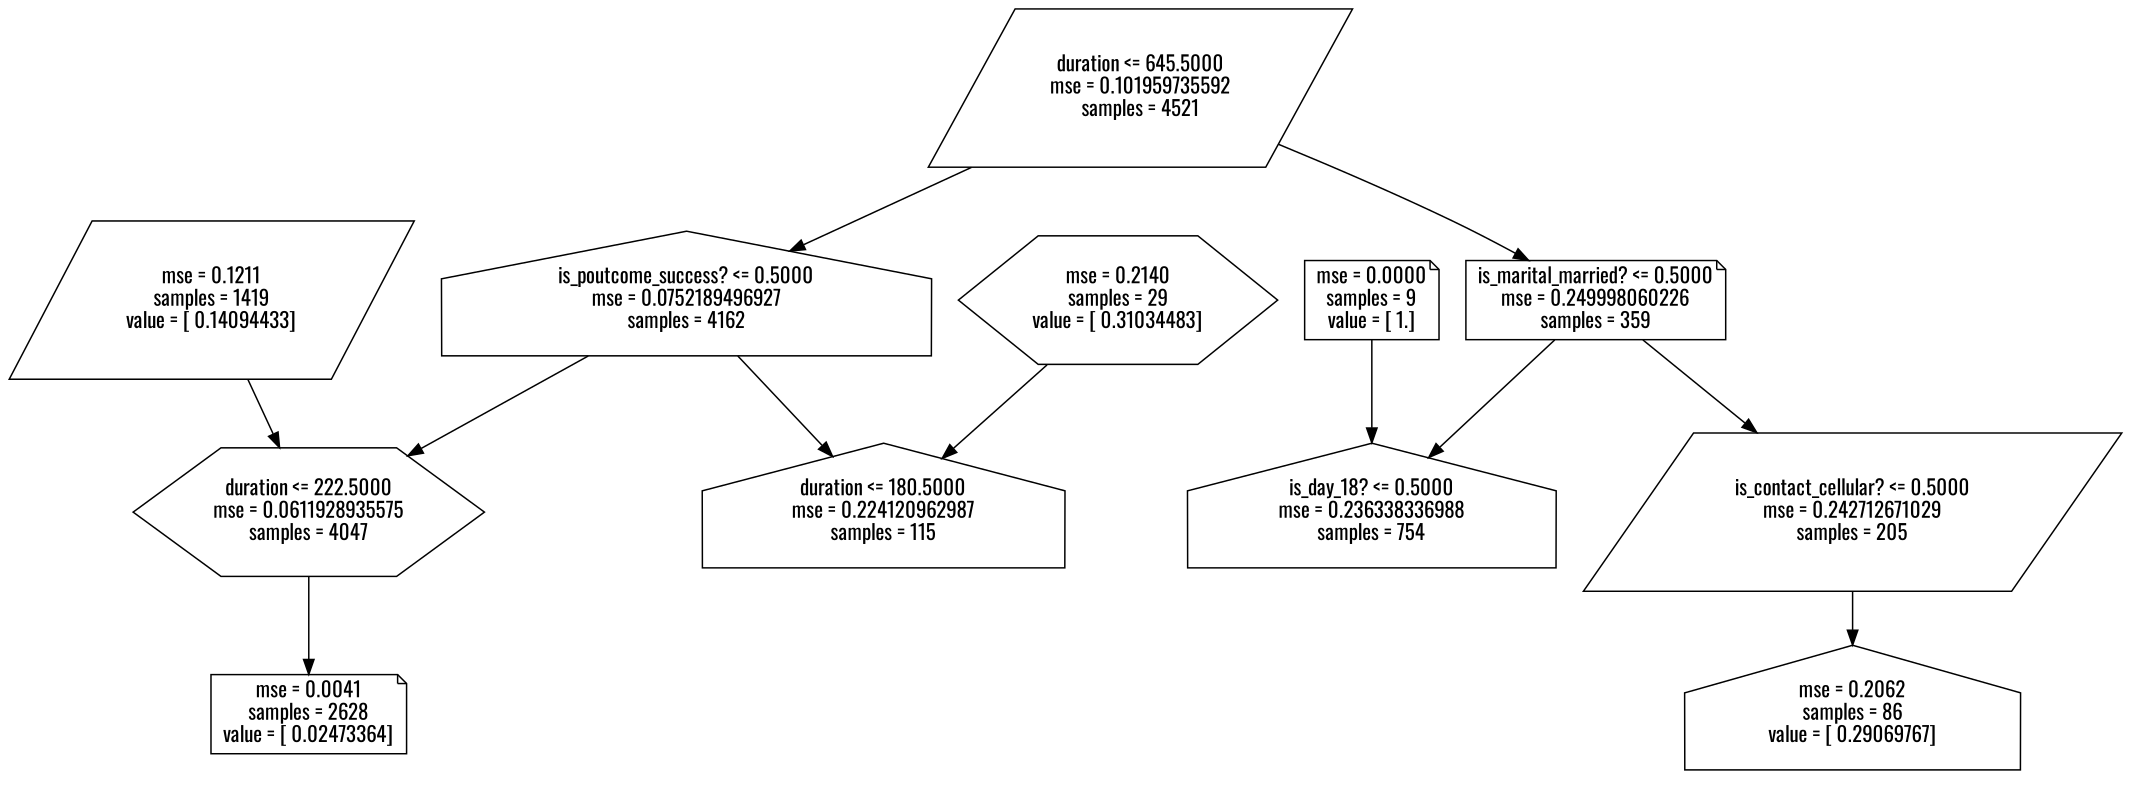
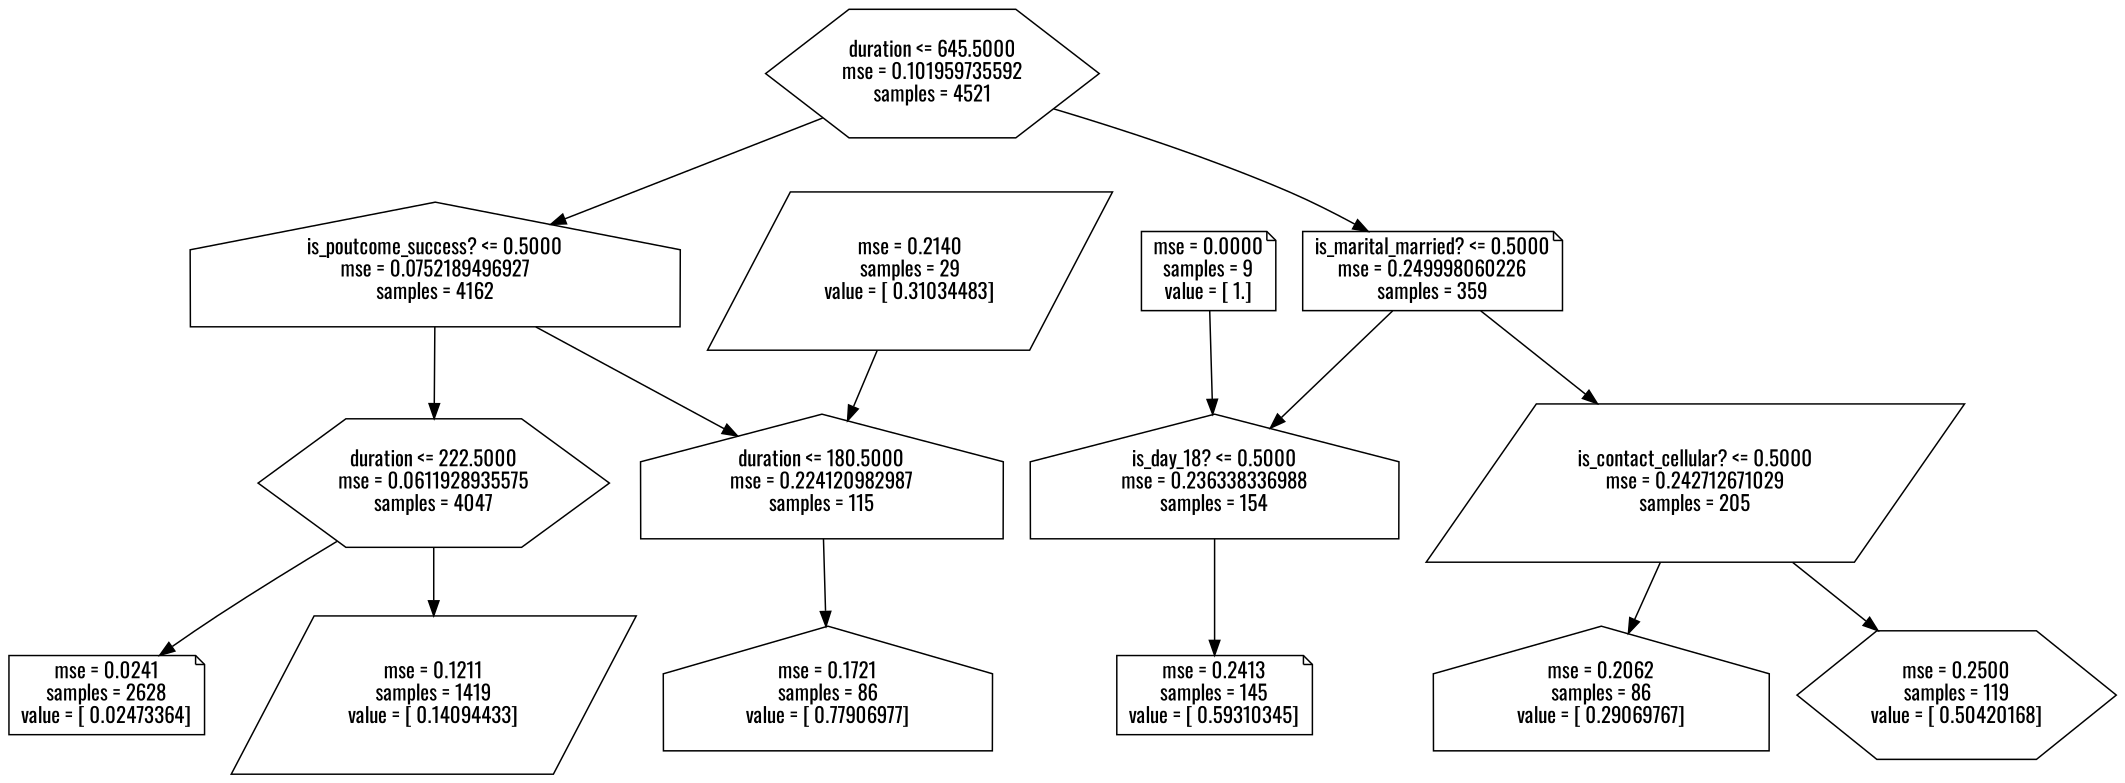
(1140, 88) -> (932, 74)
(1118, 300) -> (910, 271)
(260, 407) -> (434, 574)
(884, 512) -> (822, 483)
(1372, 512) -> (1215, 483)
none -> (828, 695)
none -> (1215, 695)
none -> (1957, 695)
(309, 714) -> (107, 695)
